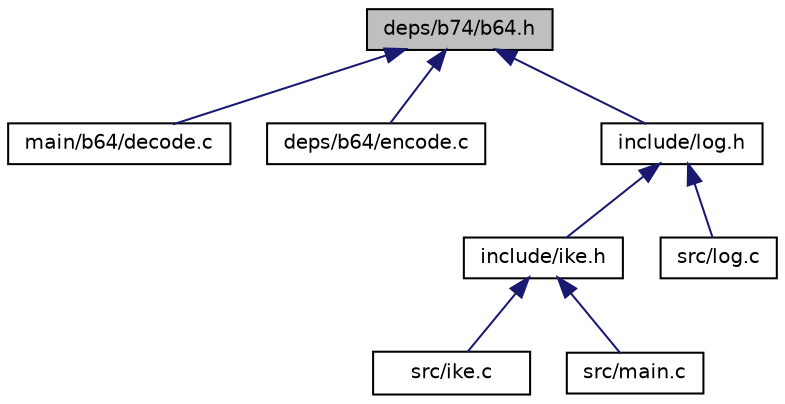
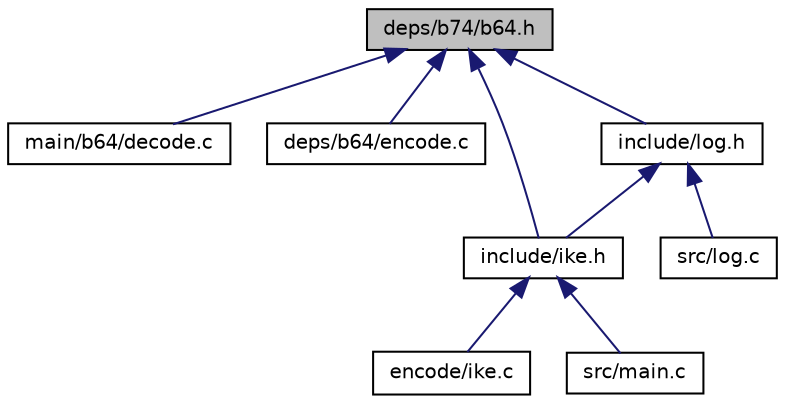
none -> (513, 152)
(452, 373) -> (452, 373)
